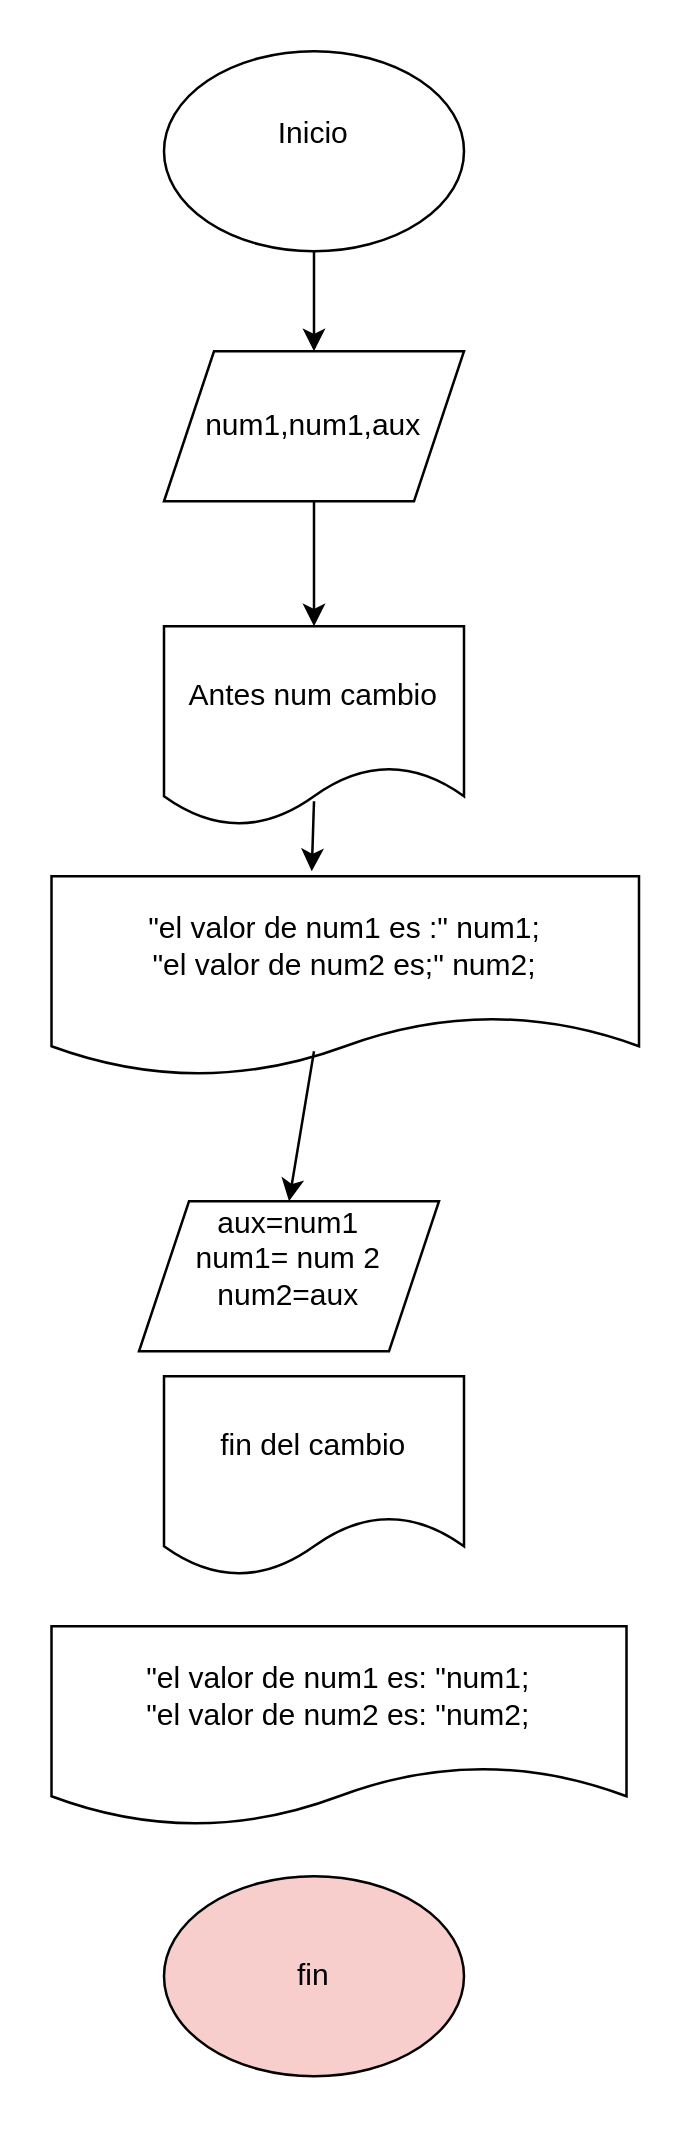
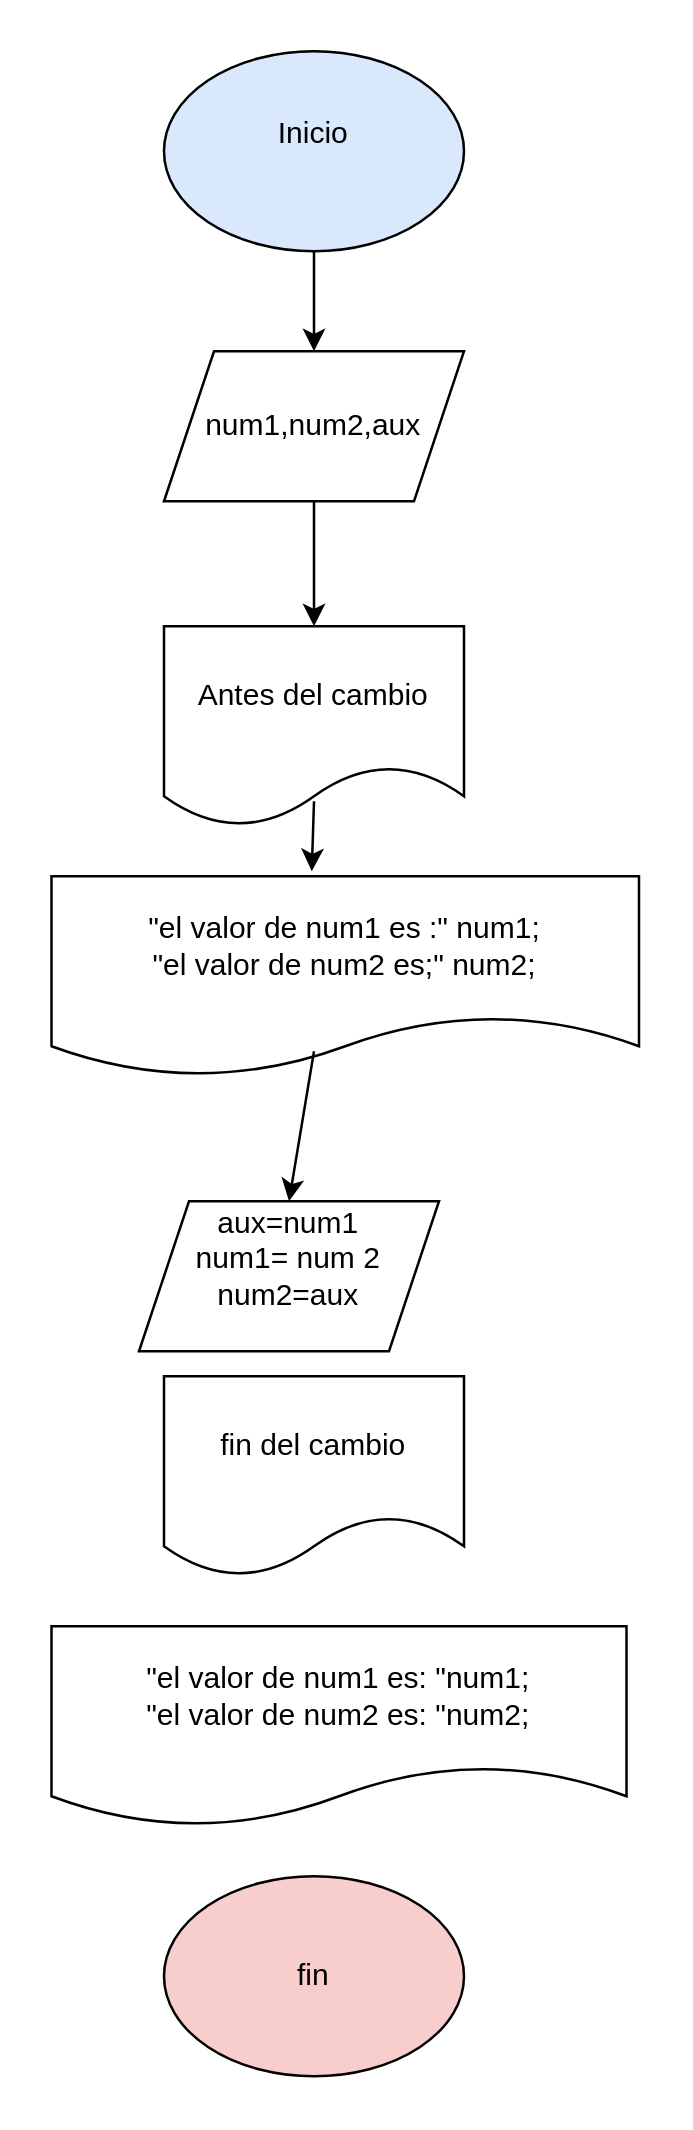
(314, 151) -> (314, 151)
(314, 426) -> (314, 426)
(314, 696) -> (314, 696)
